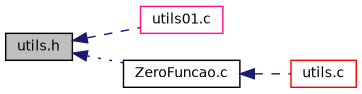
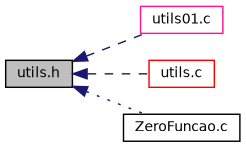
(273, 74) -> (118, 74)
